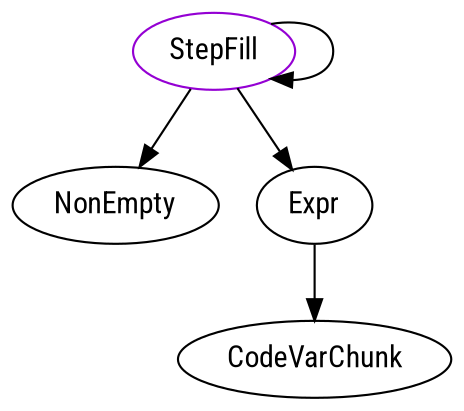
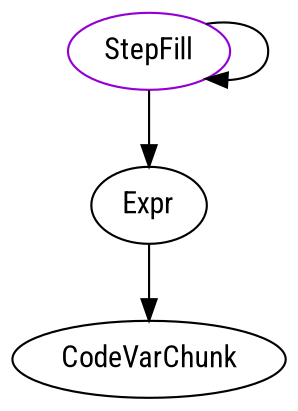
(116, 205) -> none
